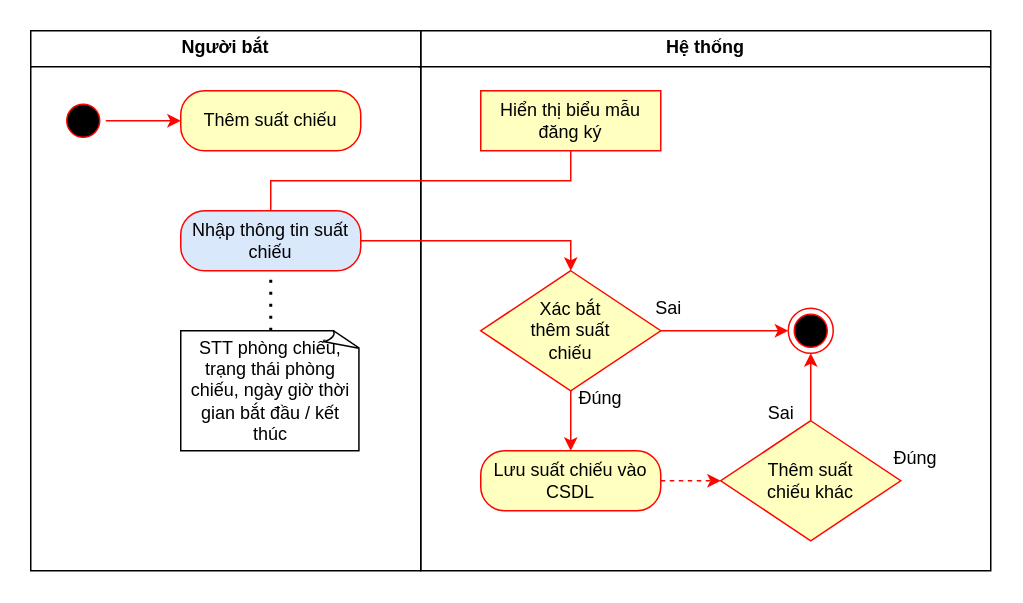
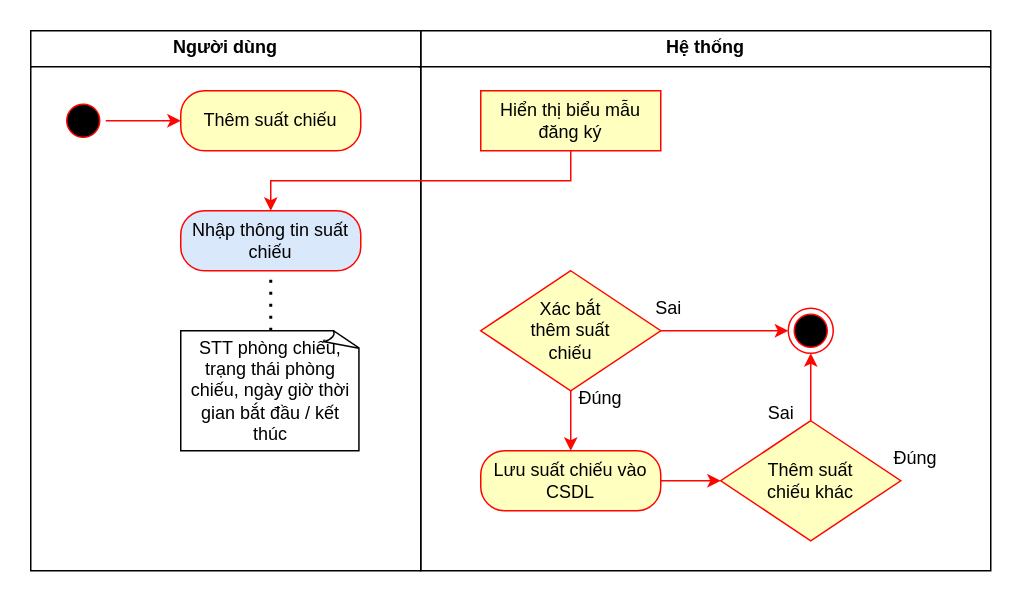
(71, 42) -> (76, 42)
(271, 203) -> (271, 199)
(476, 241) -> none
(685, 481) -> (685, 481)
